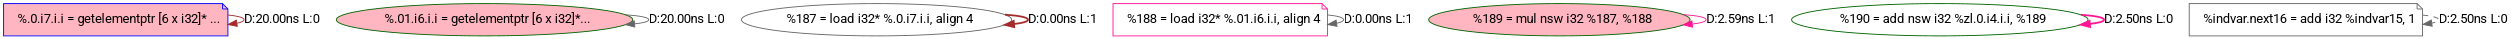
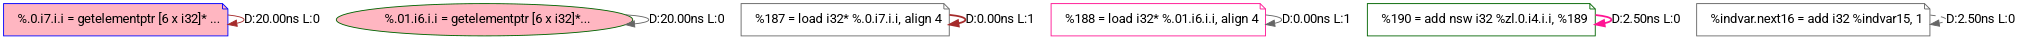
(877, 20) -> (845, 20)
(1559, 20) -> none
(1940, 20) -> (1481, 20)
